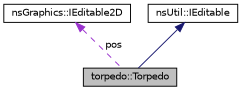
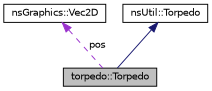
(67, 13) -> (55, 13)
(193, 13) -> (165, 13)
